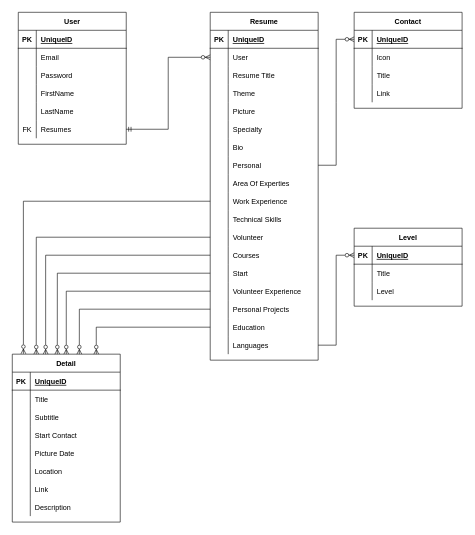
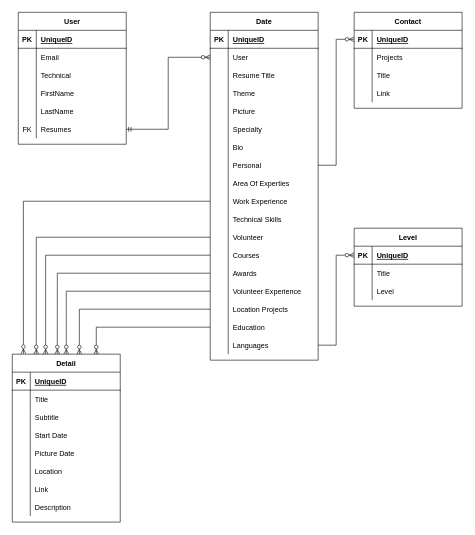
(264, 22) -> (264, 22)
(385, 58) -> (393, 58)
(57, 76) -> (57, 76)
(243, 274) -> (245, 274)
(265, 310) -> (265, 310)
(60, 436) -> (54, 436)
